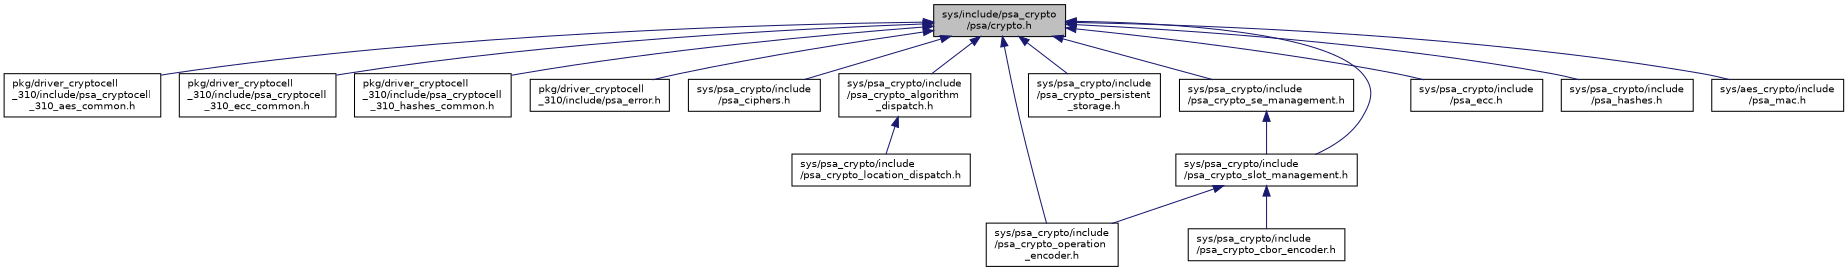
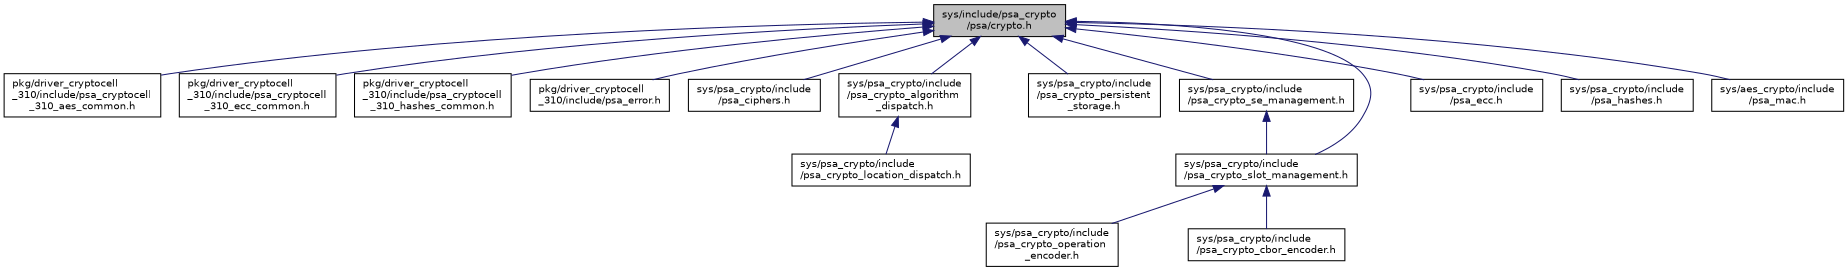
(1024, 136) -> none
